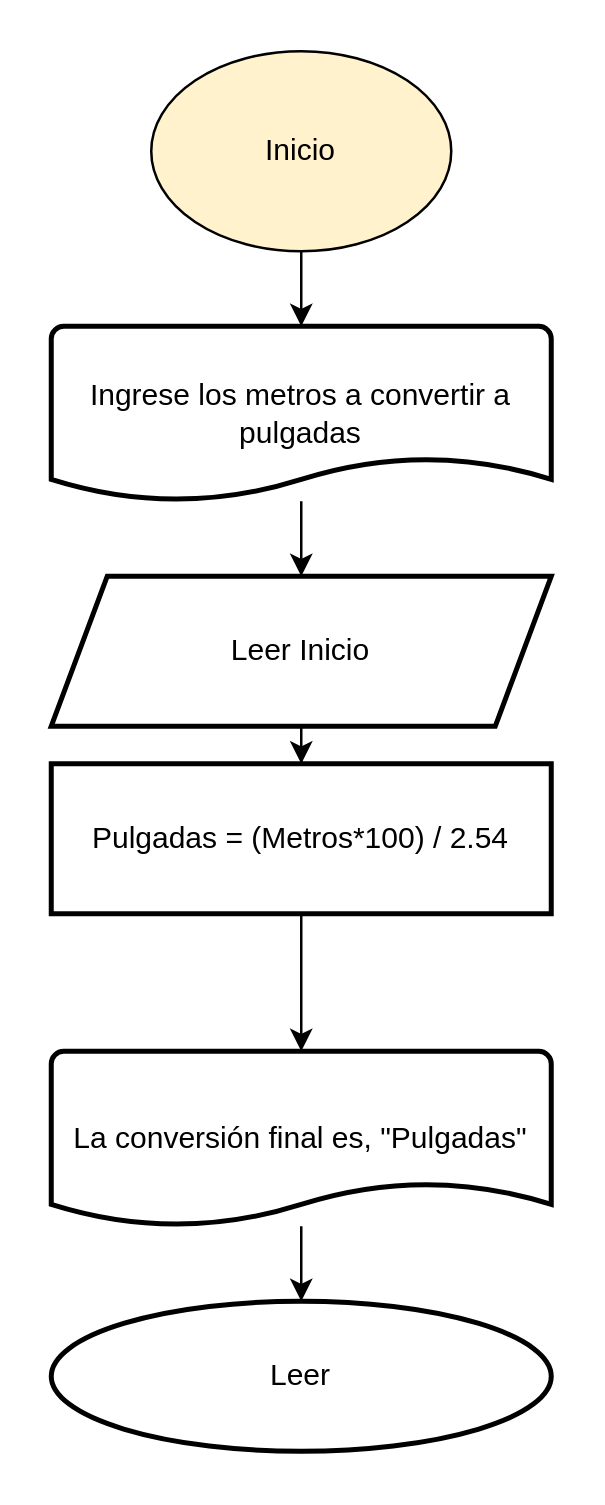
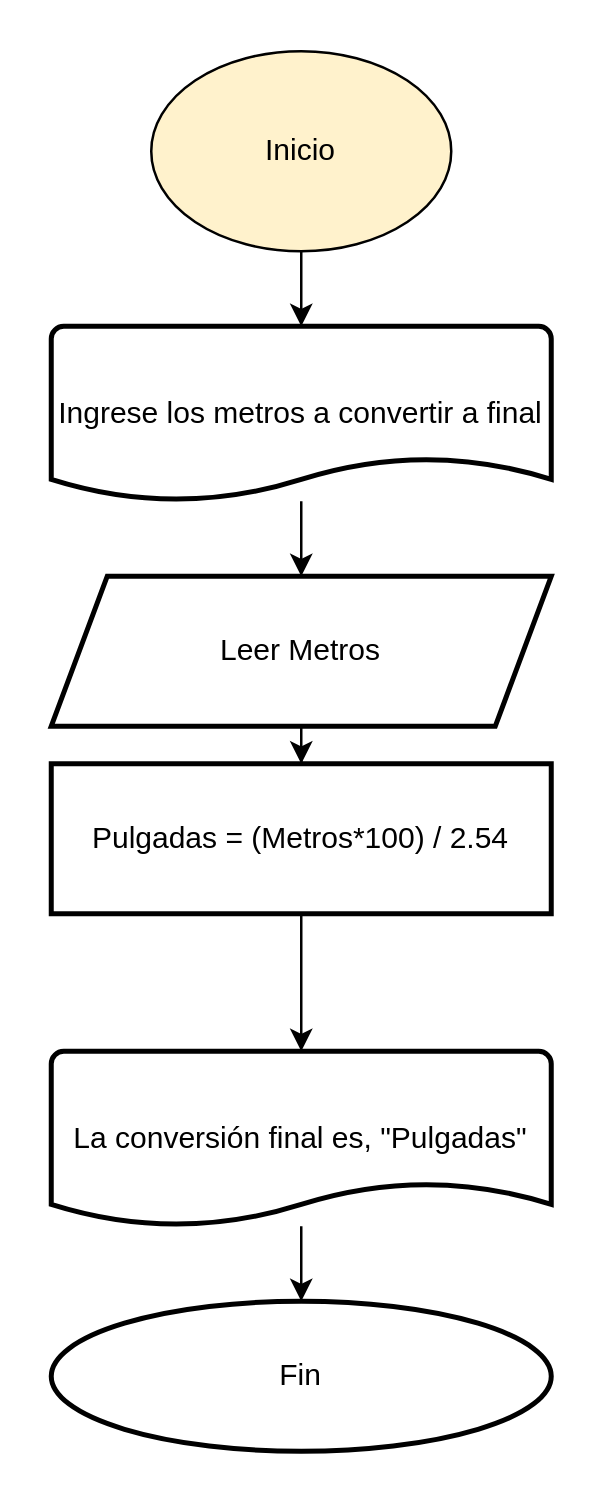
(301, 414) -> (301, 414)
(301, 651) -> (301, 651)
(301, 1376) -> (301, 1376)
